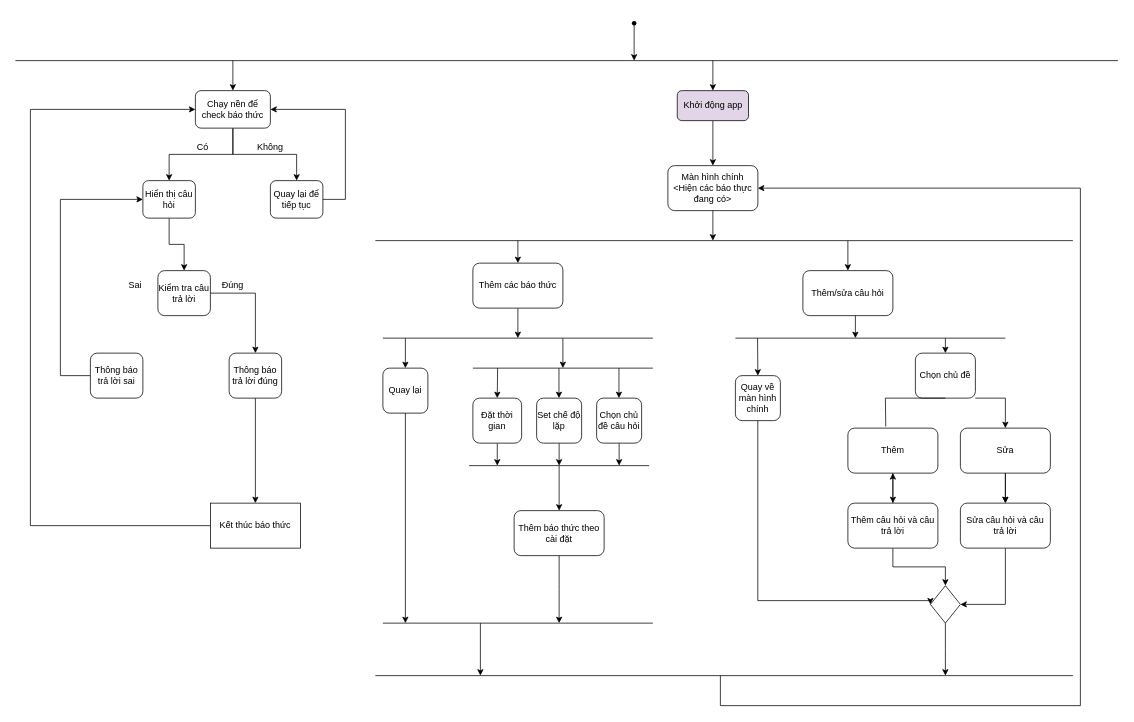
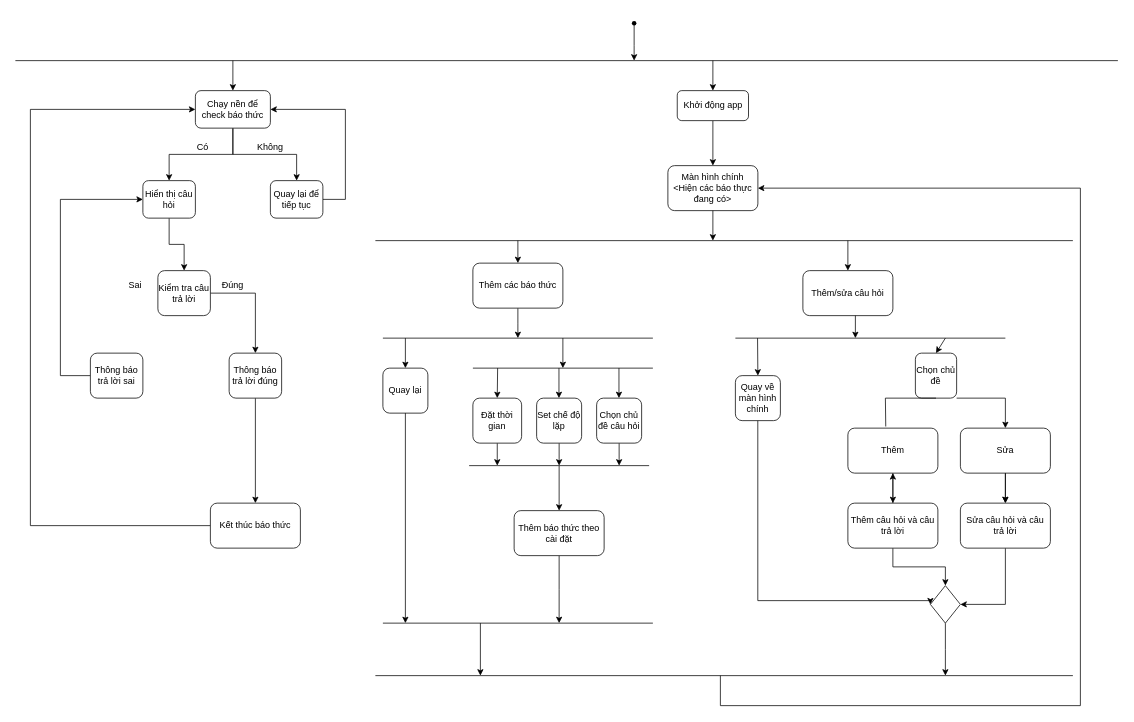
(713, 105) -> (713, 105)
(945, 375) -> (936, 375)
(255, 525) -> (255, 525)
